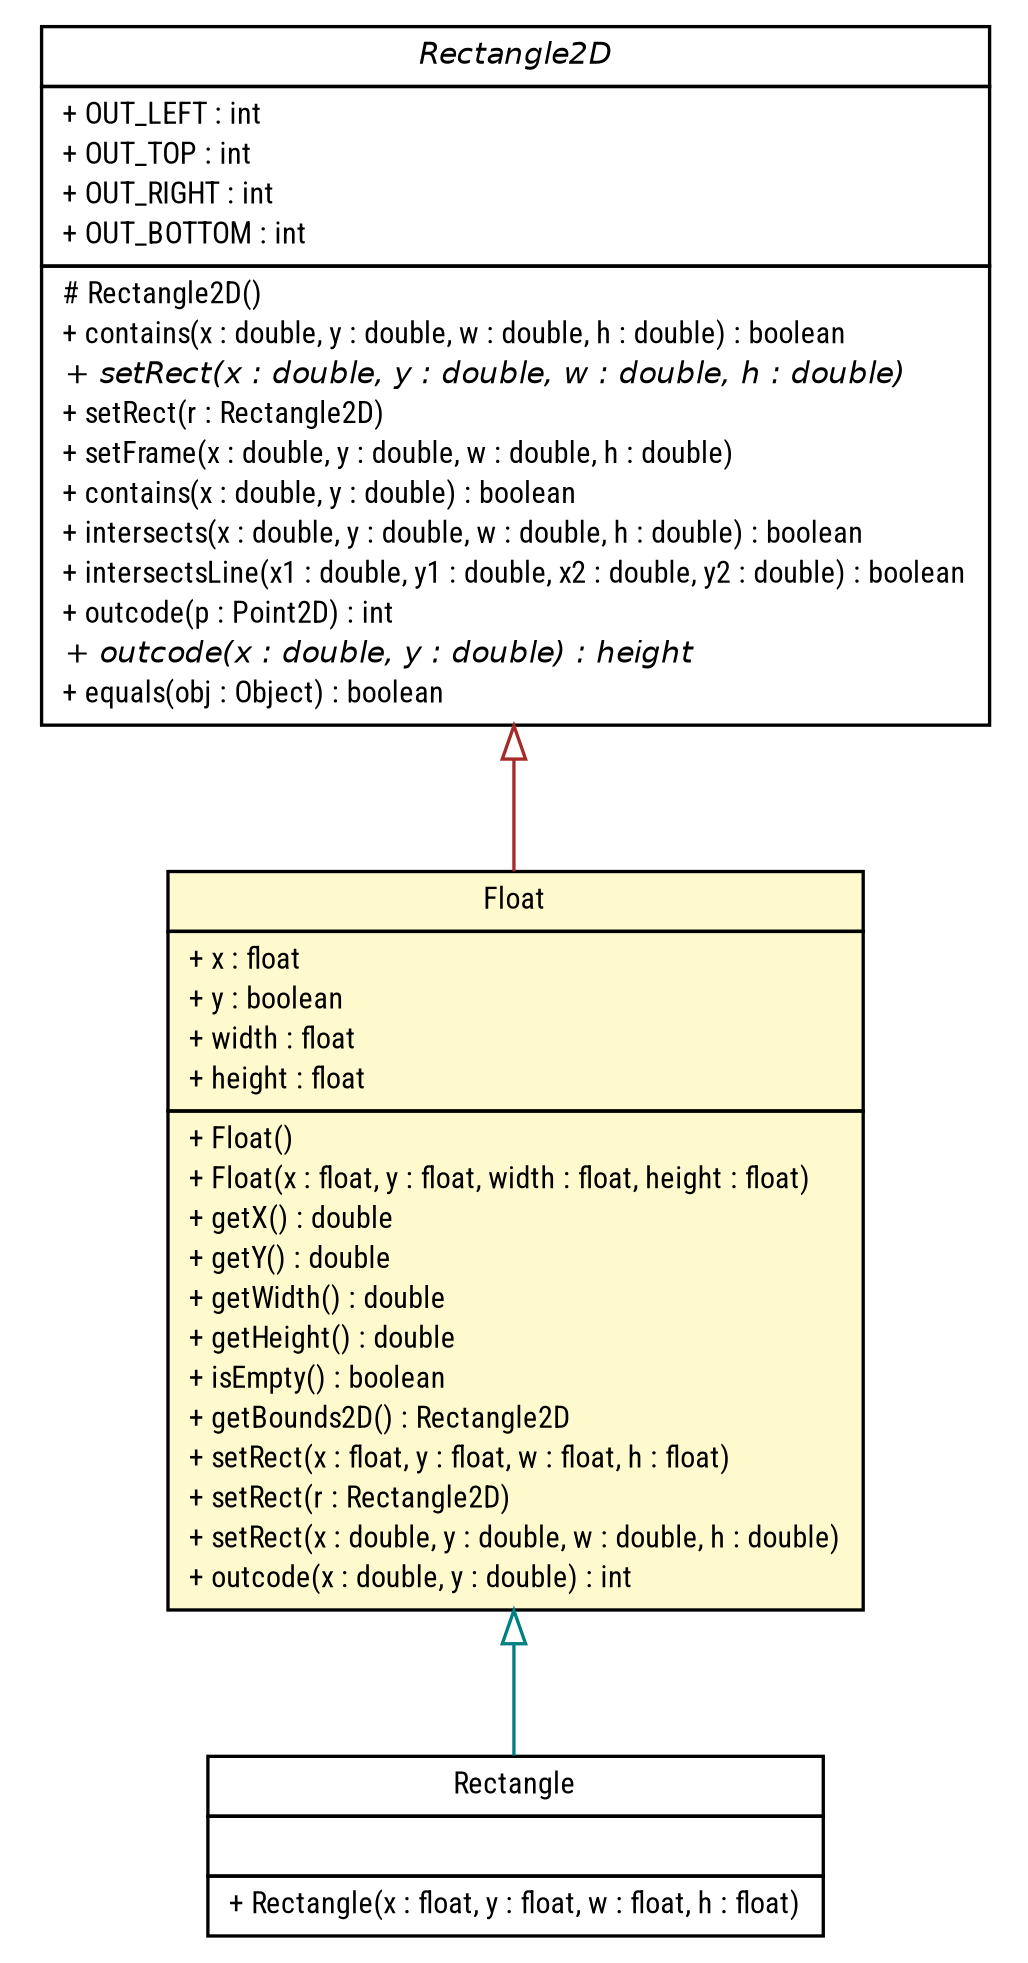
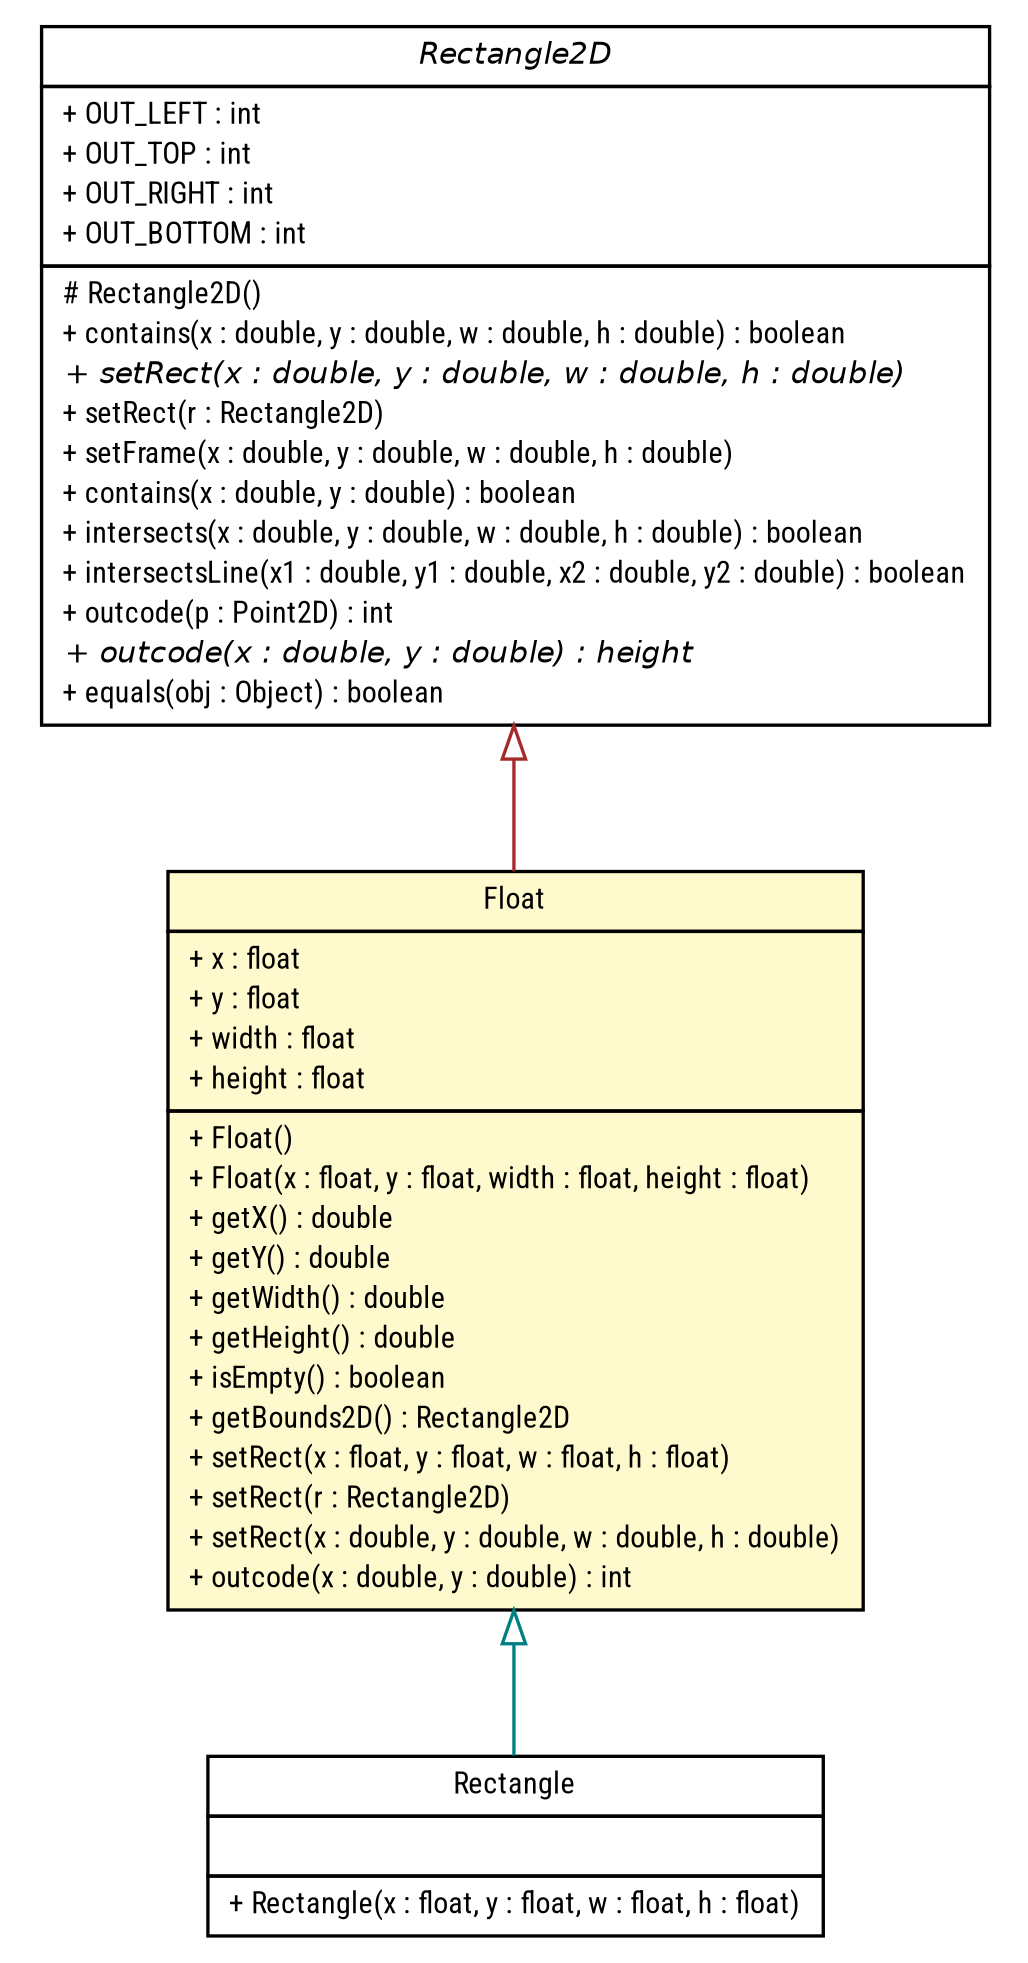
(268, 1000) -> (246, 1000)
